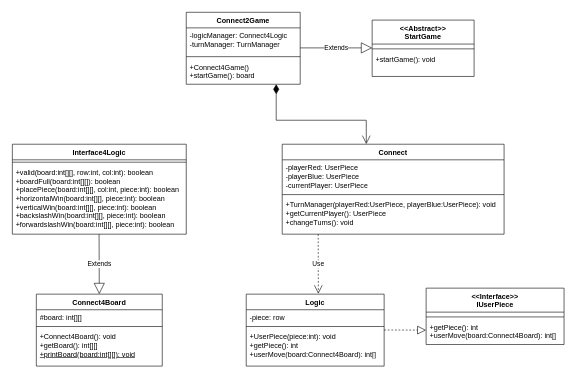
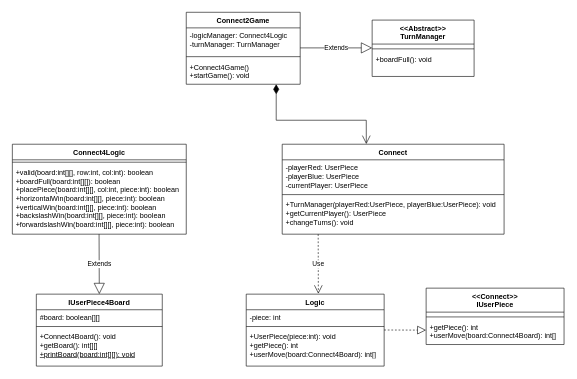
(423, 33) -> (423, 33)
(409, 60) -> (408, 60)
(226, 72) -> (223, 72)
(99, 153) -> (99, 153)
(495, 301) -> (495, 301)
(99, 303) -> (99, 303)
(67, 318) -> (75, 318)
(269, 318) -> (268, 318)
